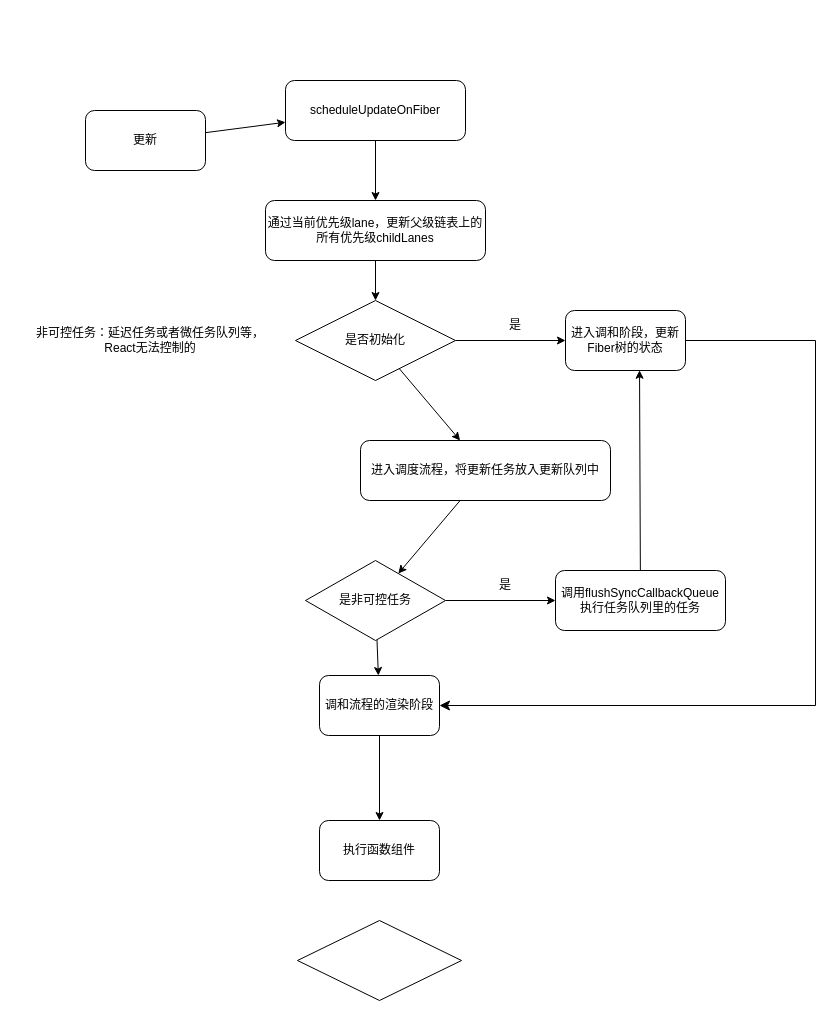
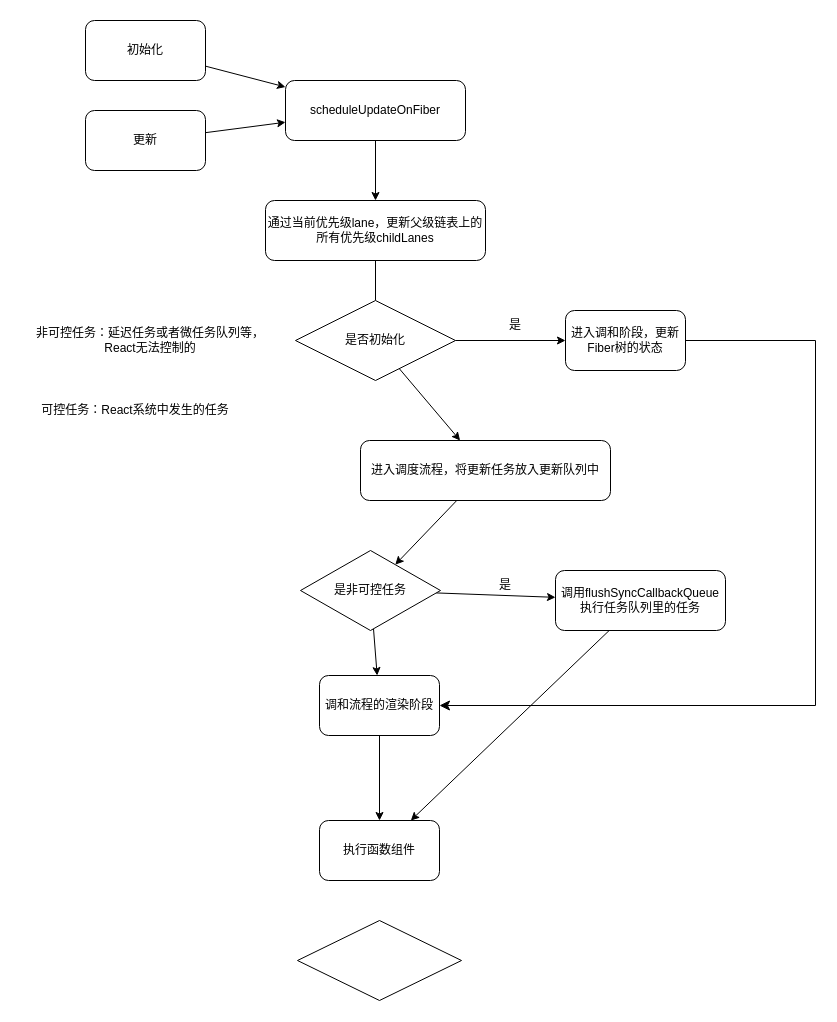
none -> (146, 51)
none -> (242, 76)
(376, 292) -> (376, 294)
none -> (136, 411)
(640, 474) -> (512, 723)
(376, 601) -> (371, 591)
